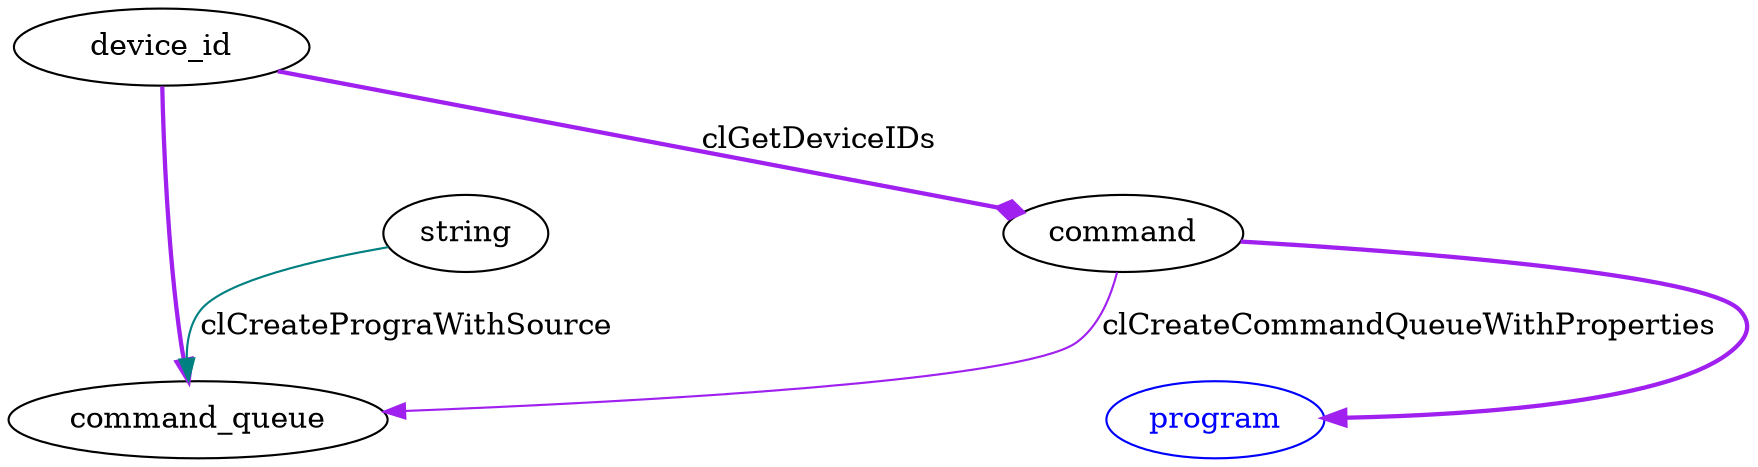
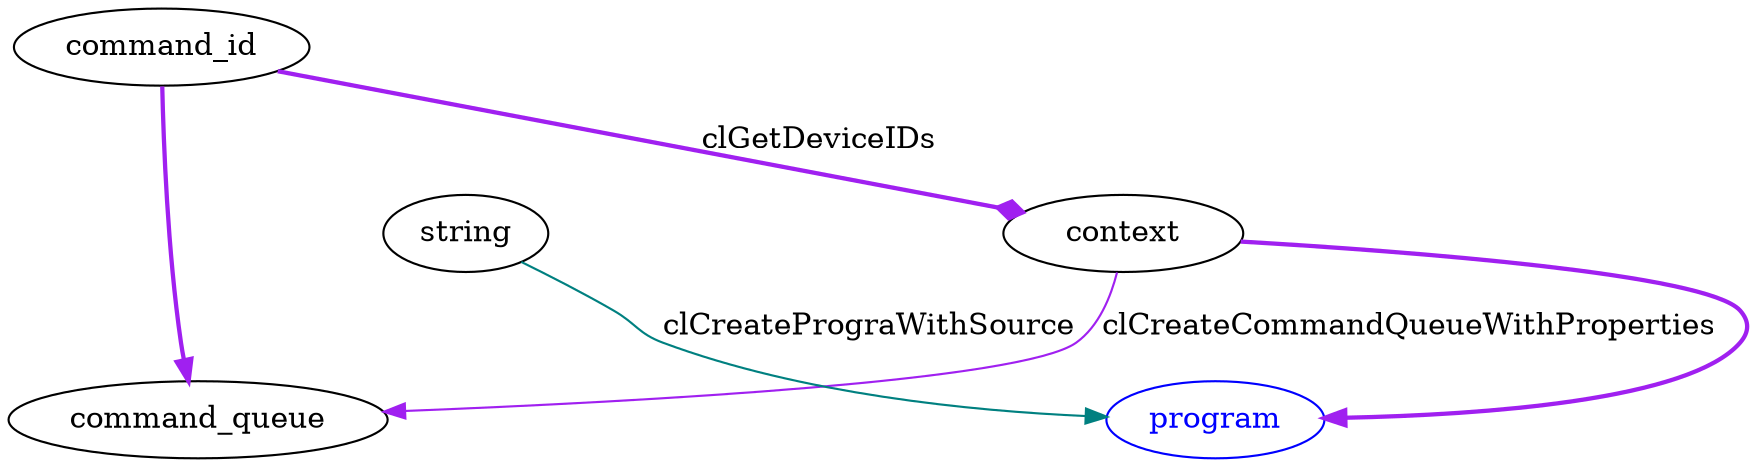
(162, 47) -> (162, 47)
(1123, 233) -> (1123, 233)
(266, 276) -> (777, 376)
